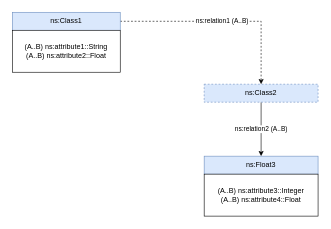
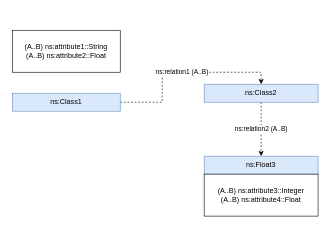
(66, 21) -> (66, 102)
(261, 93) -> (261, 93)
(261, 125) -> (261, 125)
